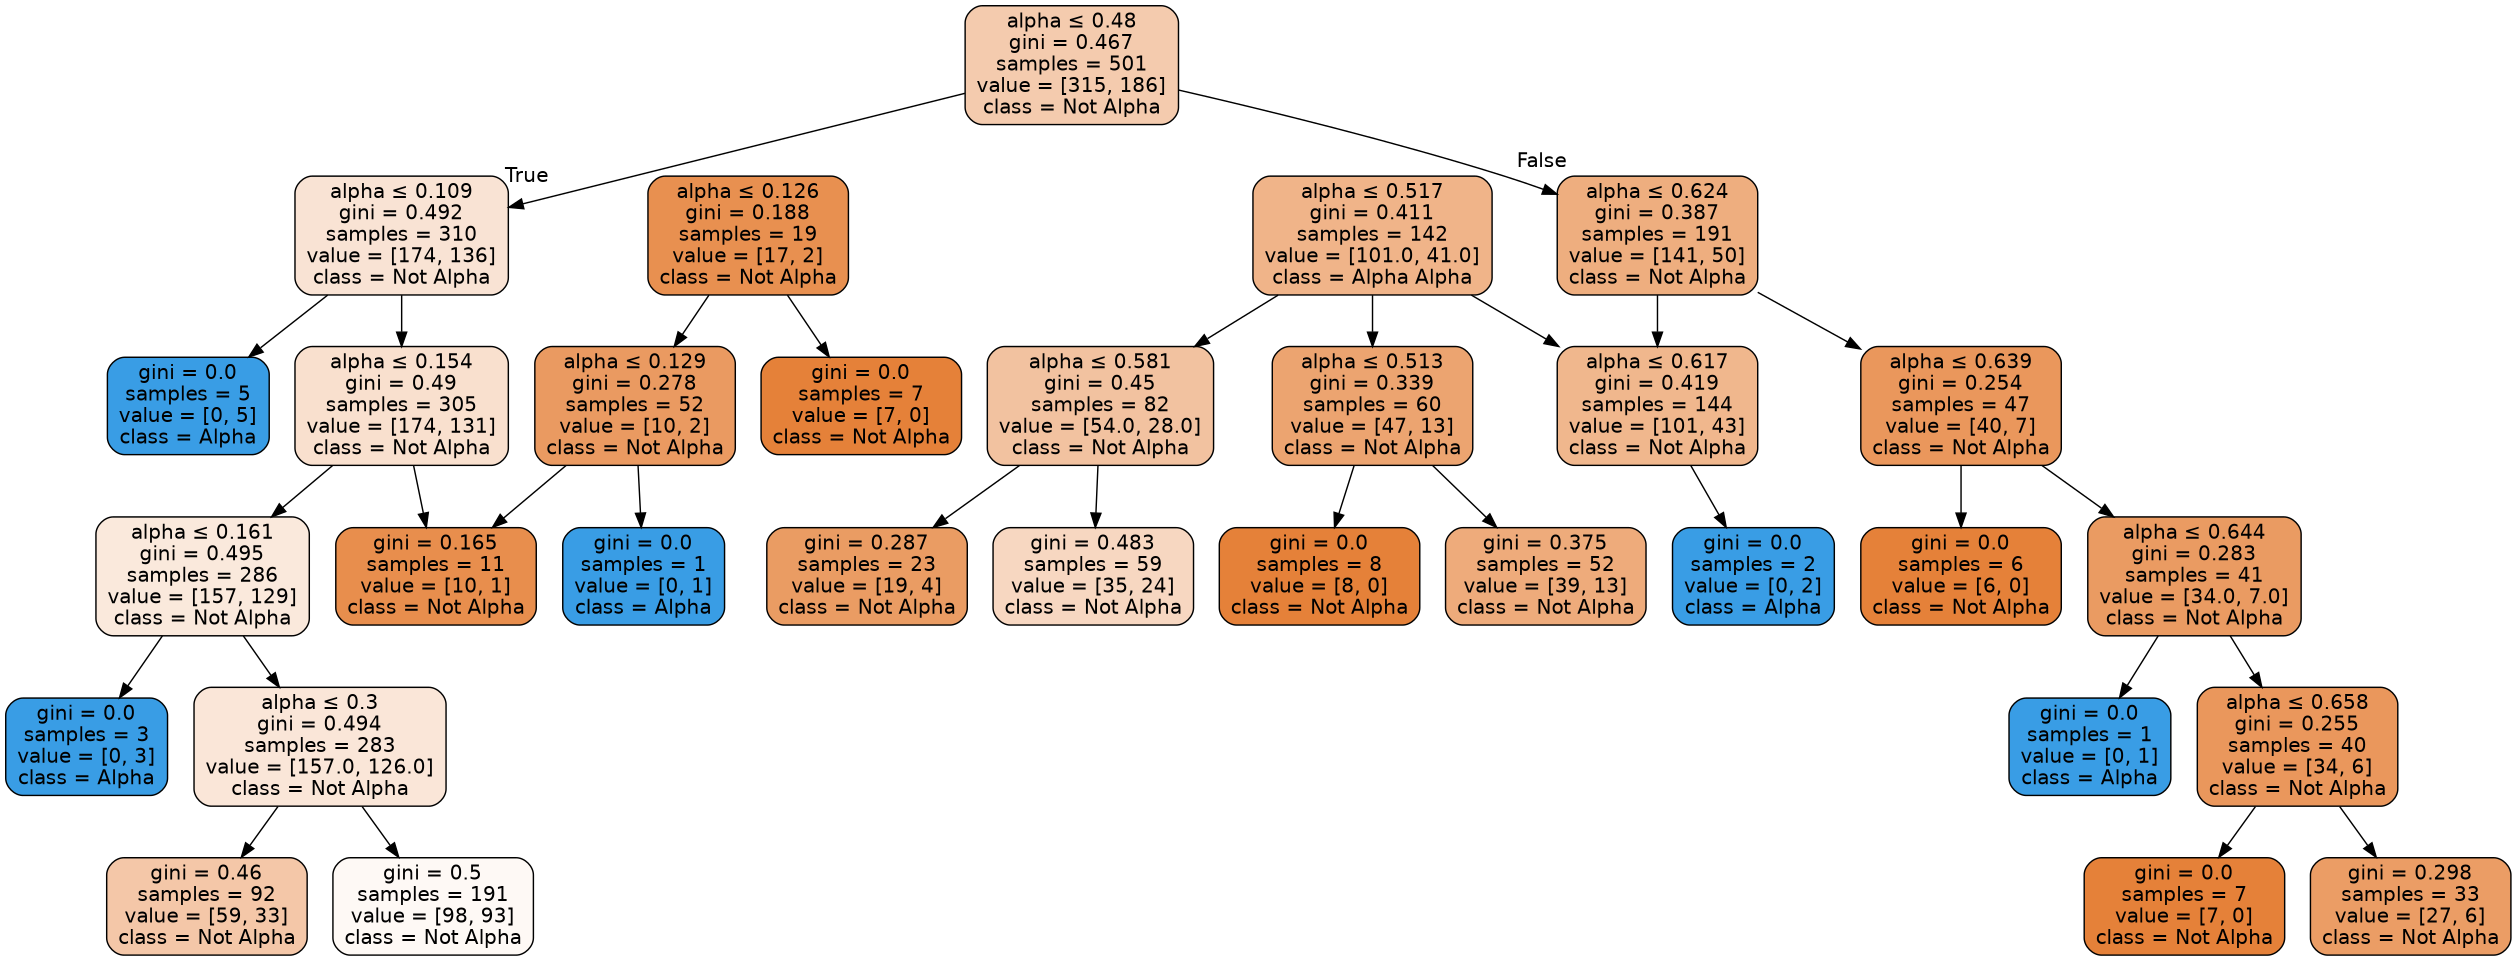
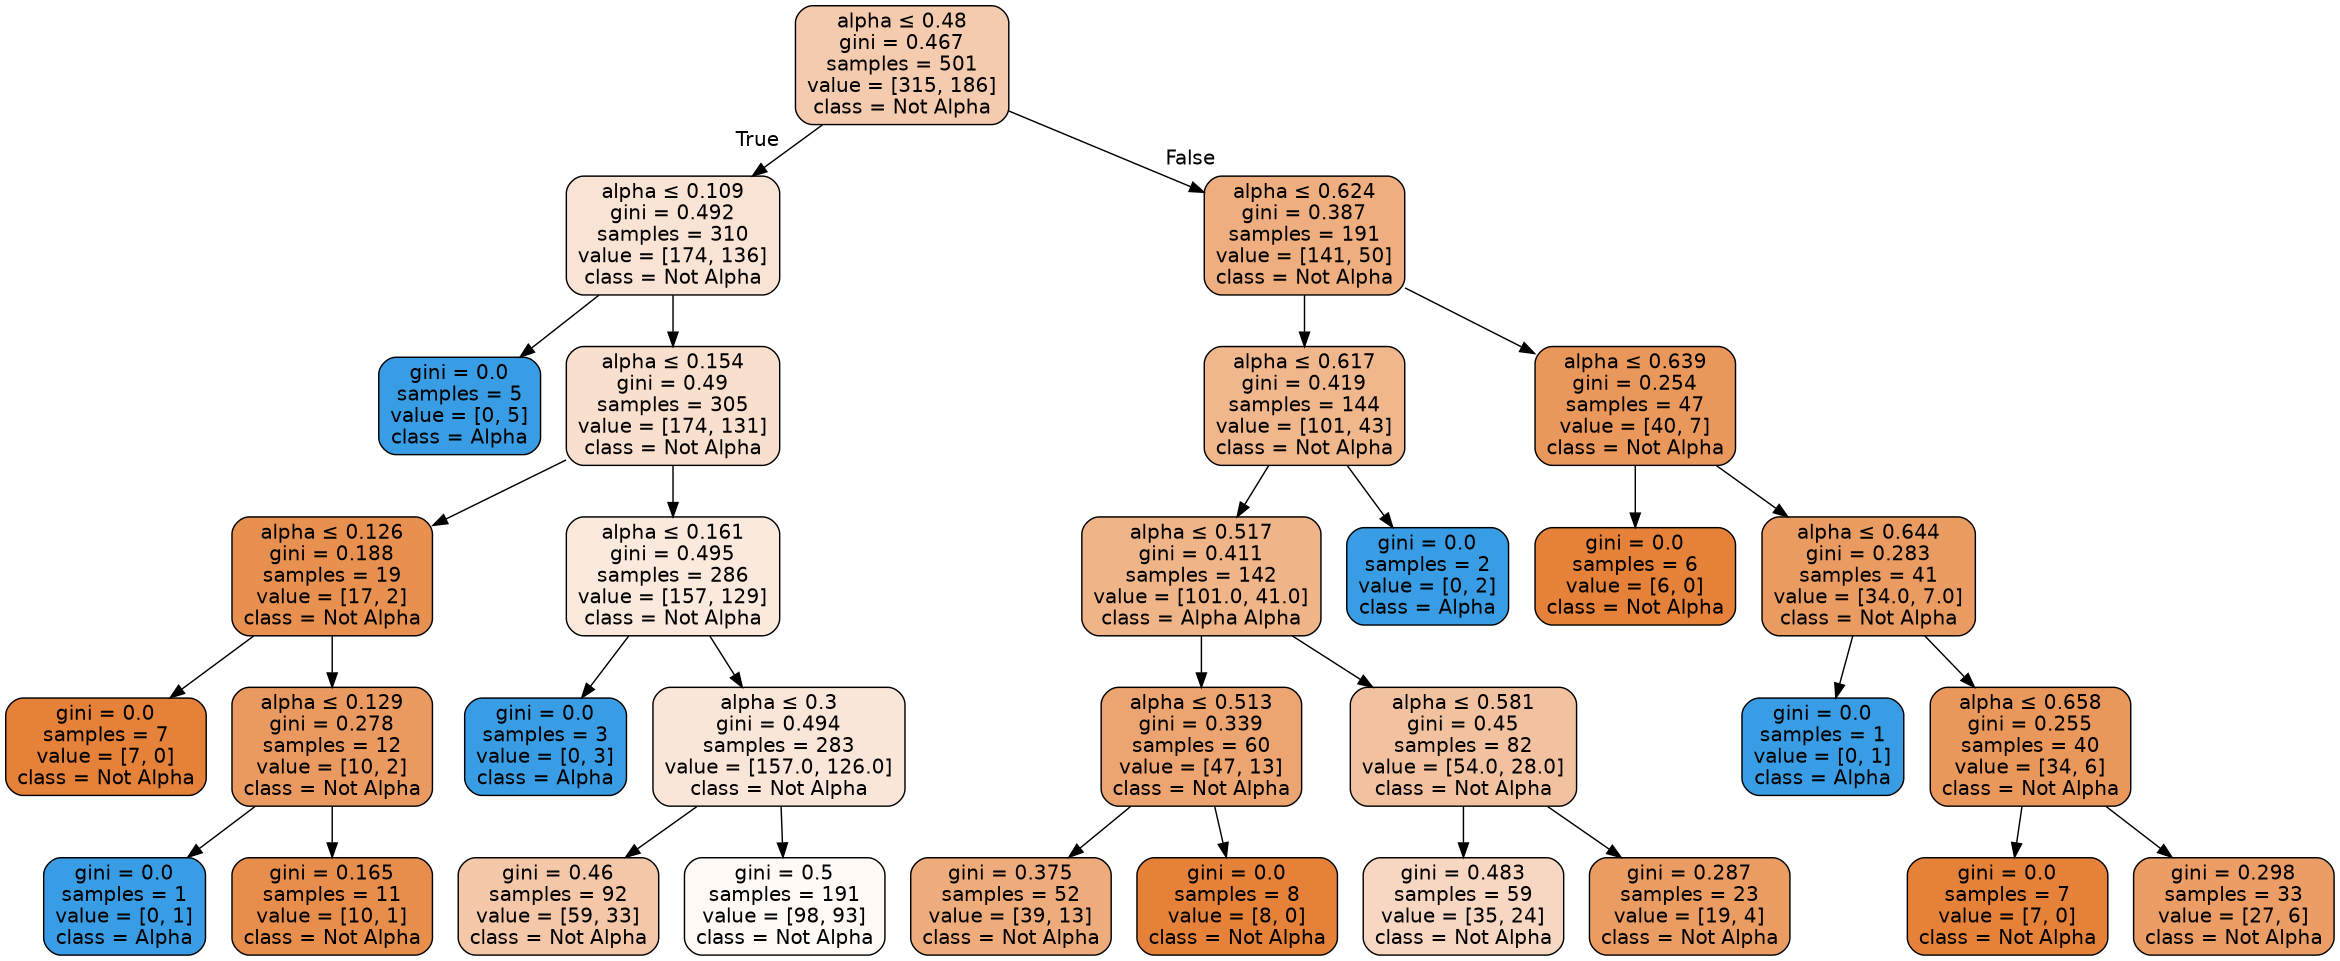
(1509, 317) -> (1257, 485)
(635, 405) -> (332, 746)
(418, 489) -> (506, 489)
